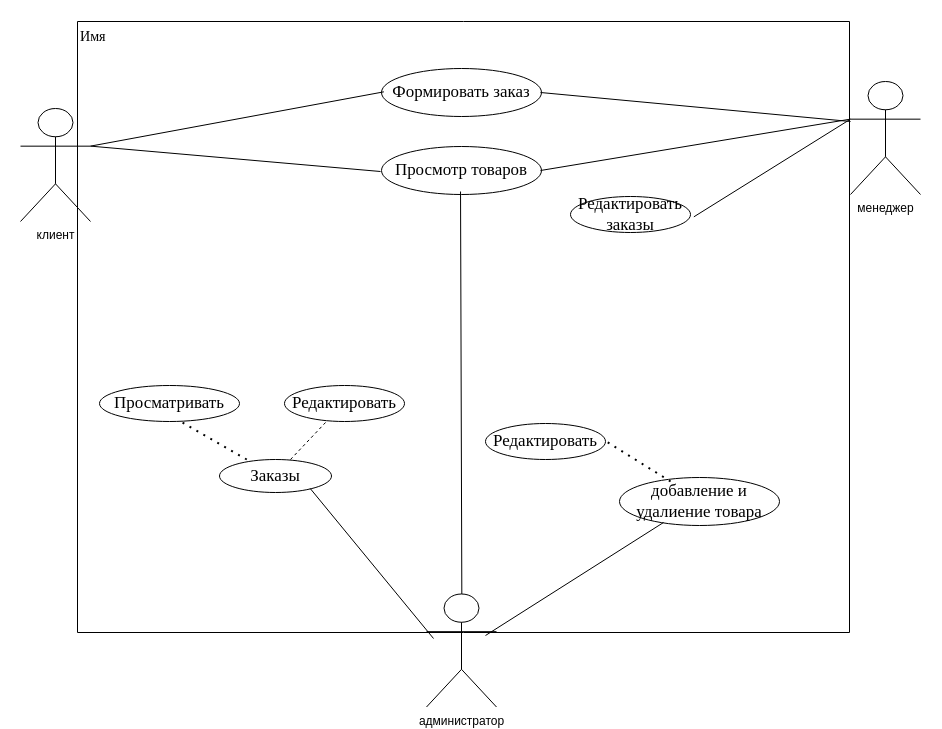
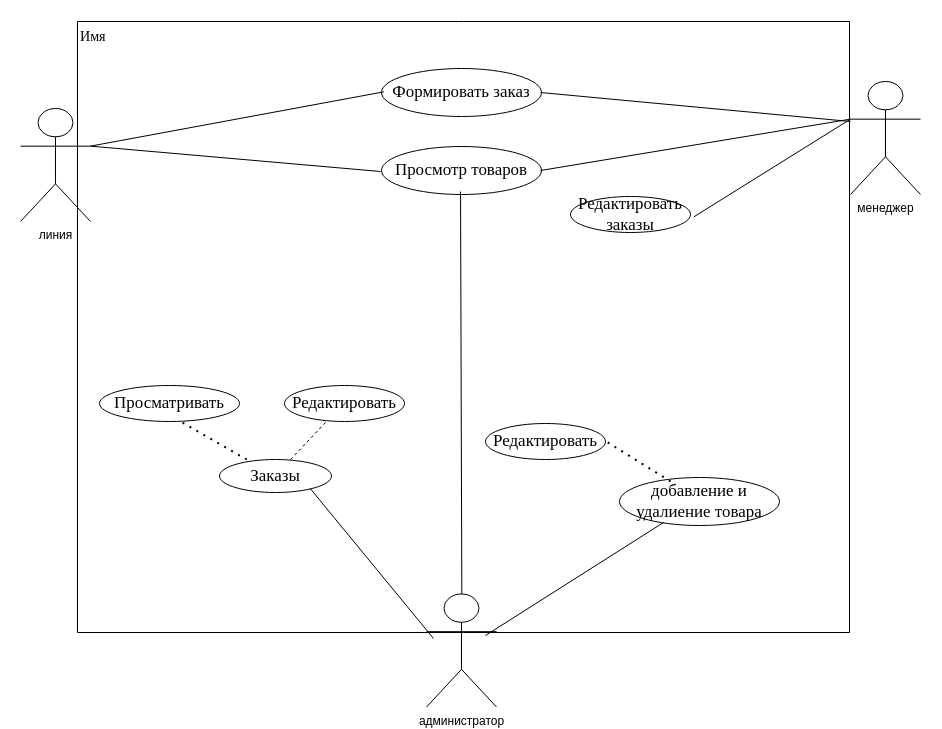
(56, 236) -> (56, 236)
